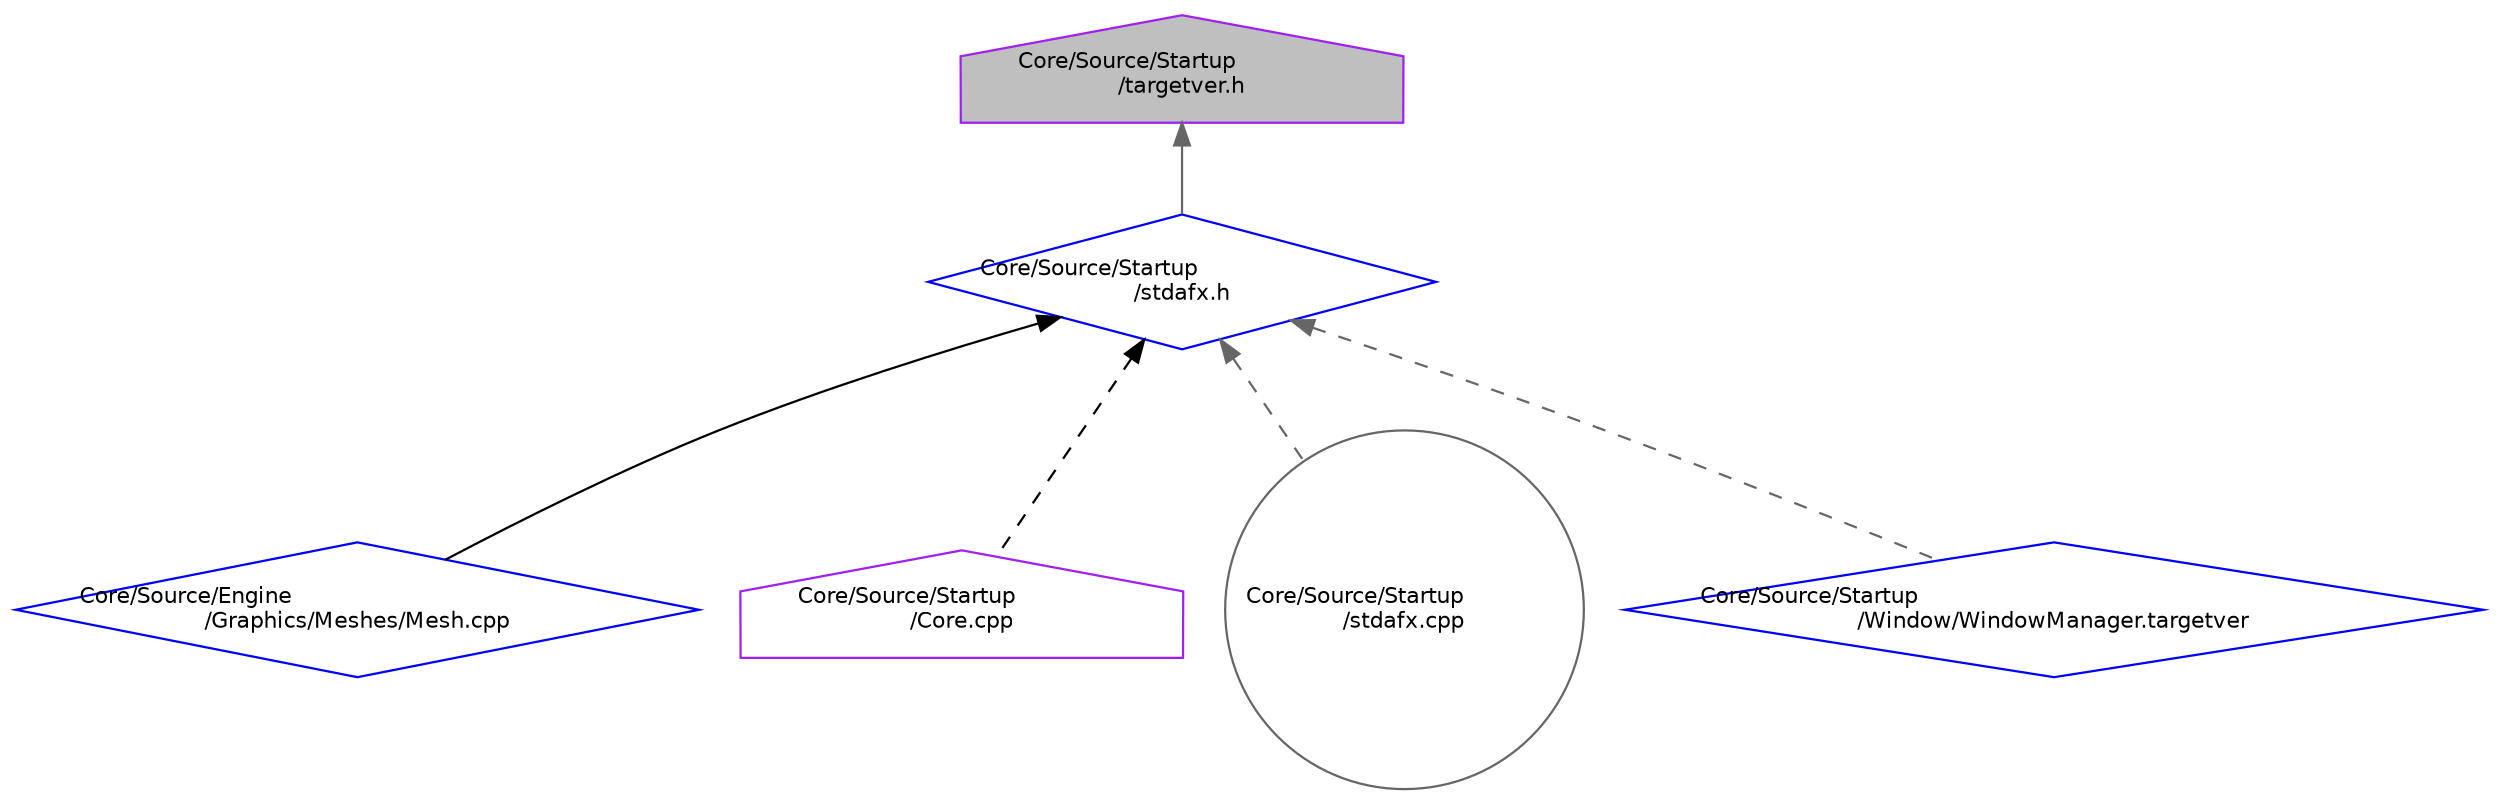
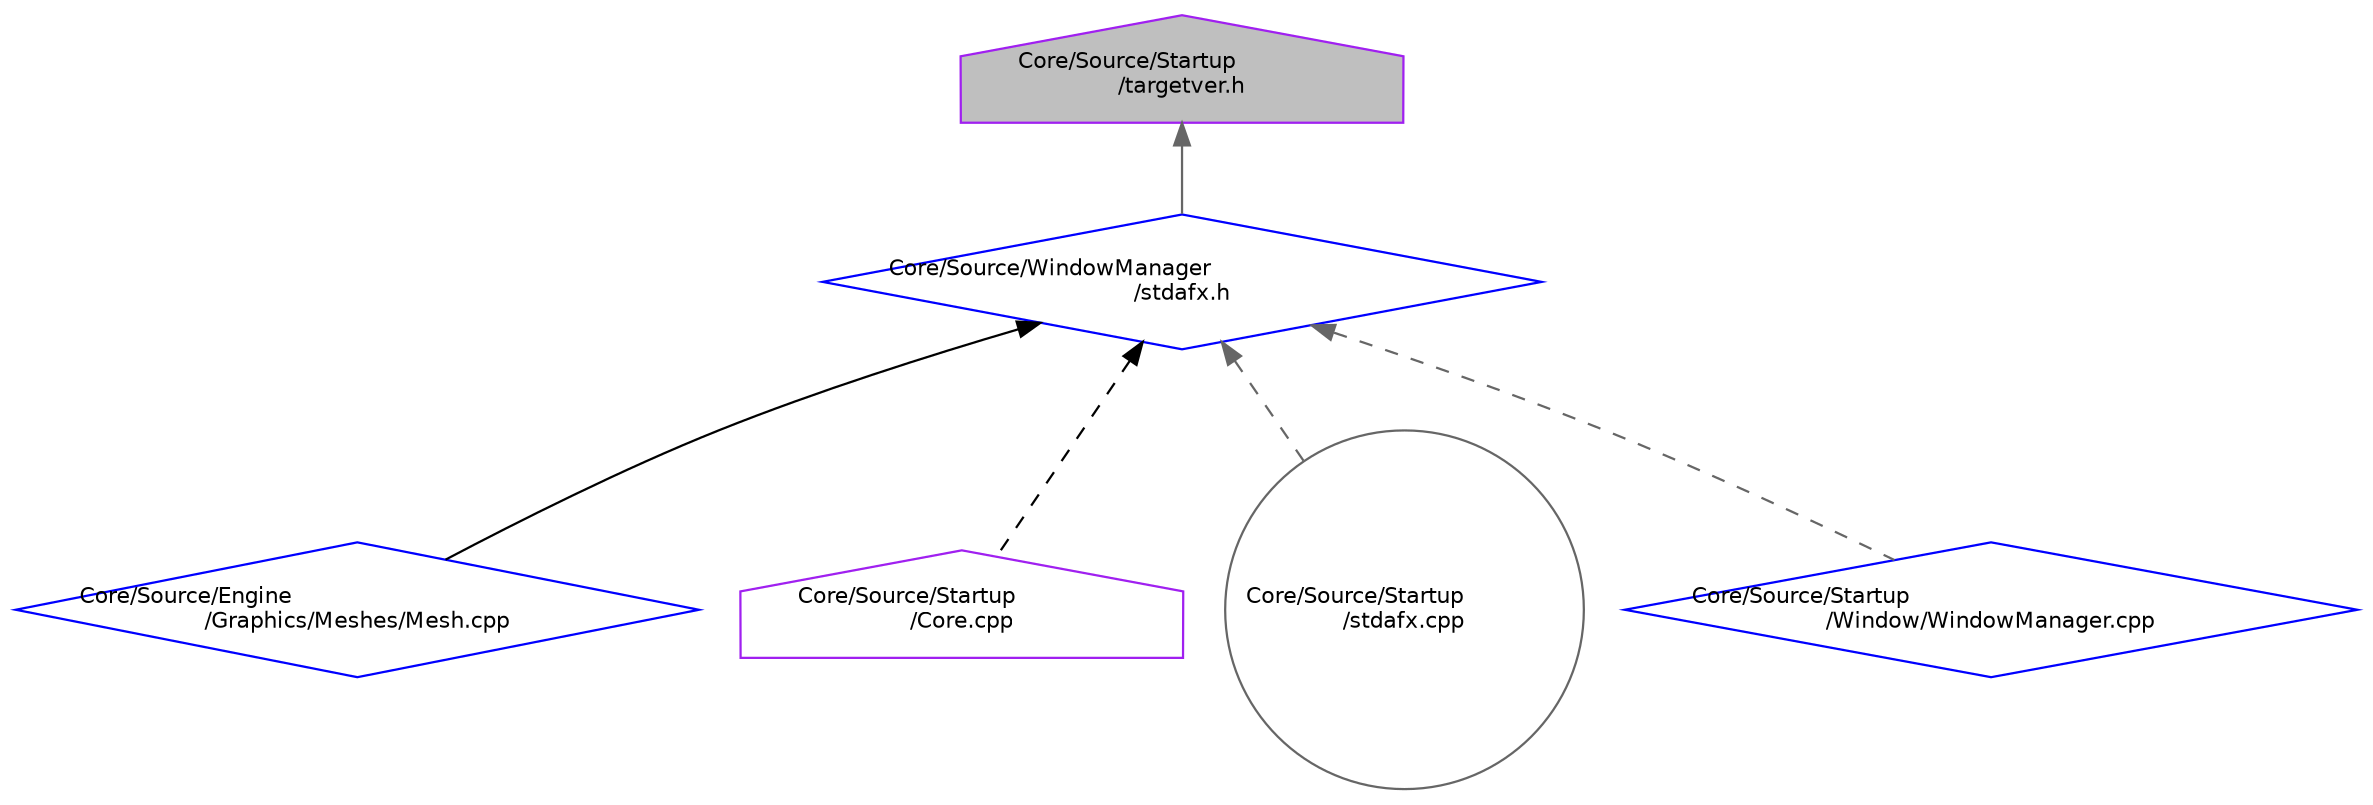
(1182, 282) -> (1182, 282)
(2054, 610) -> (1991, 610)
